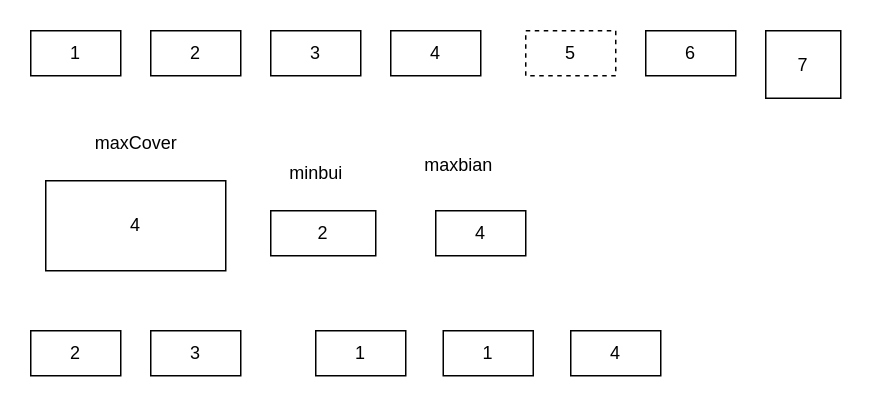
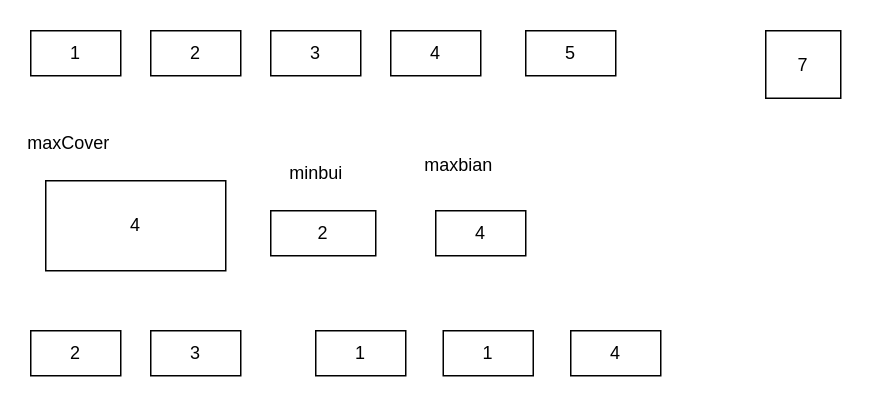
(571, 53) -> (571, 53)
(691, 53) -> none
(136, 143) -> (68, 143)
